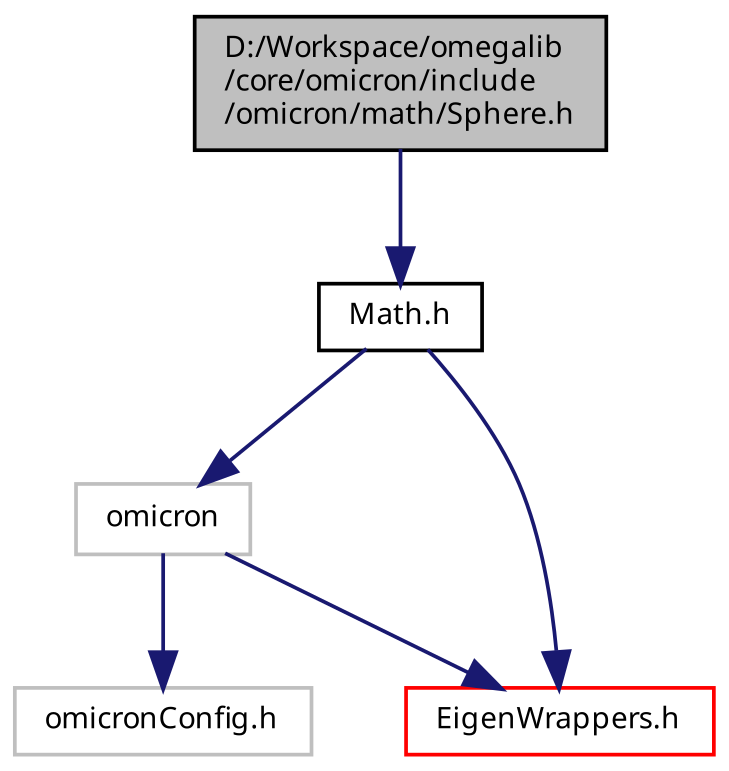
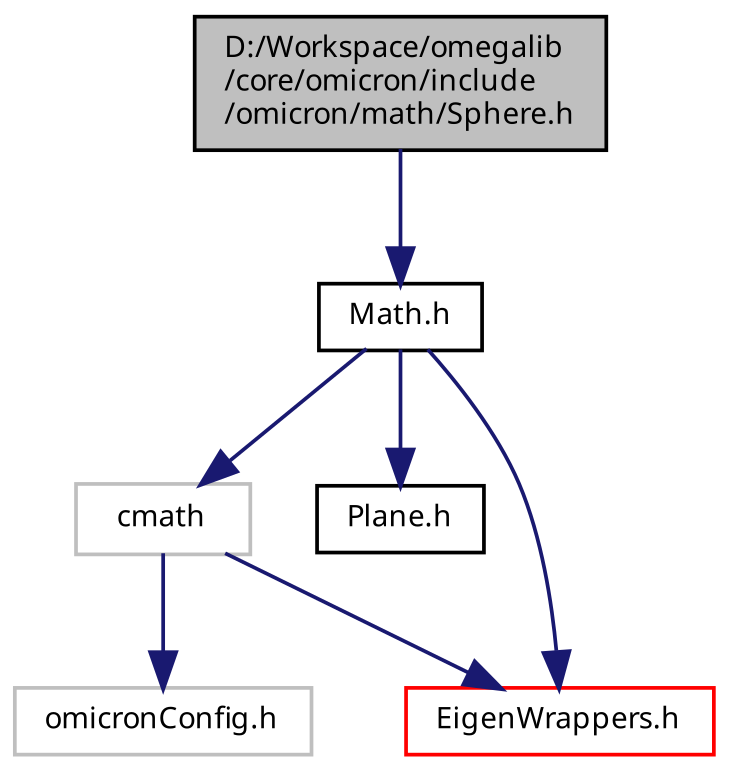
(163, 519) -> (163, 519)
none -> (400, 519)
